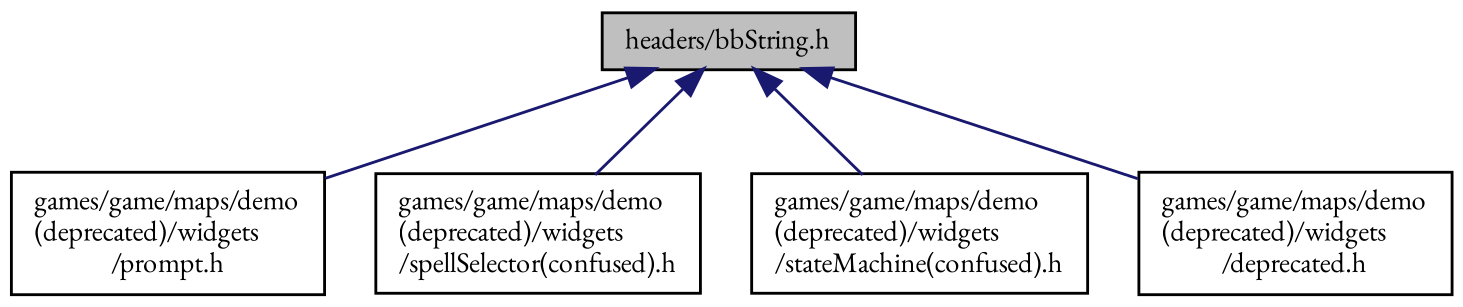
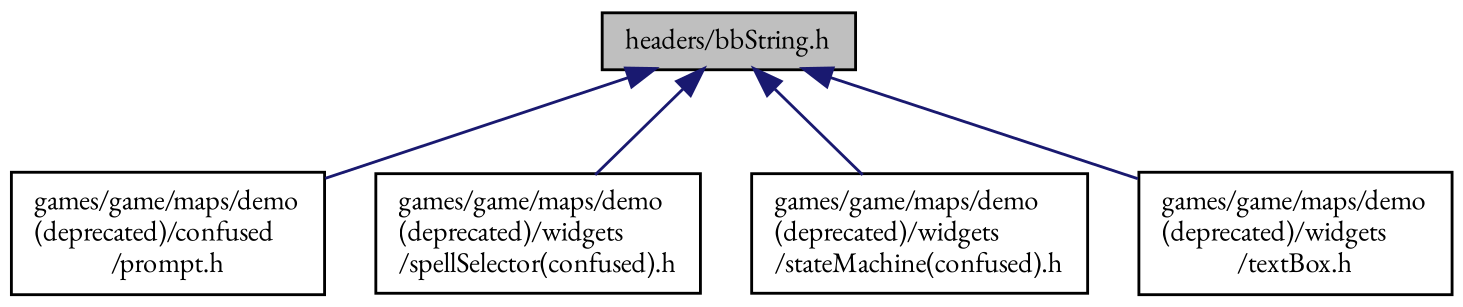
(168, 233) -> (168, 233)
(1295, 233) -> (1295, 233)
